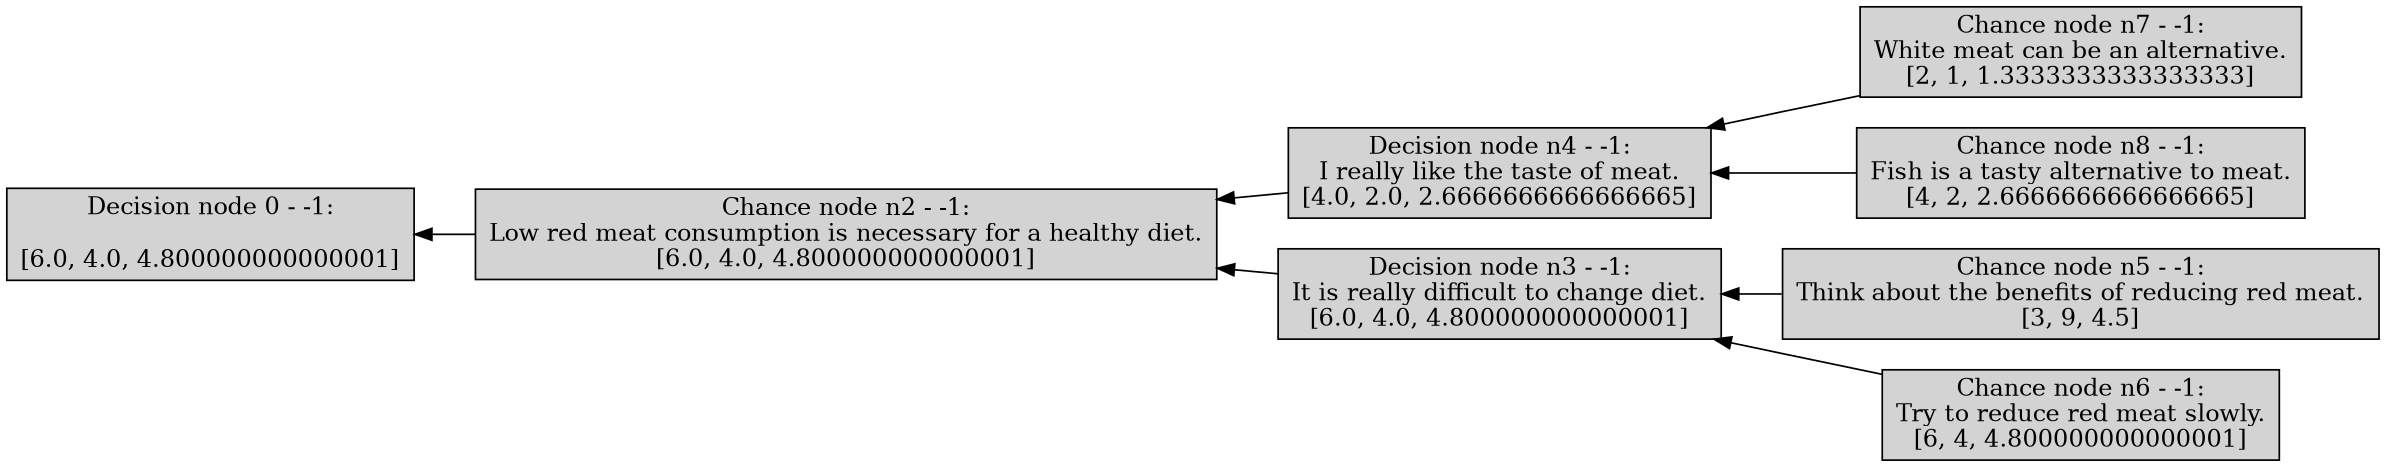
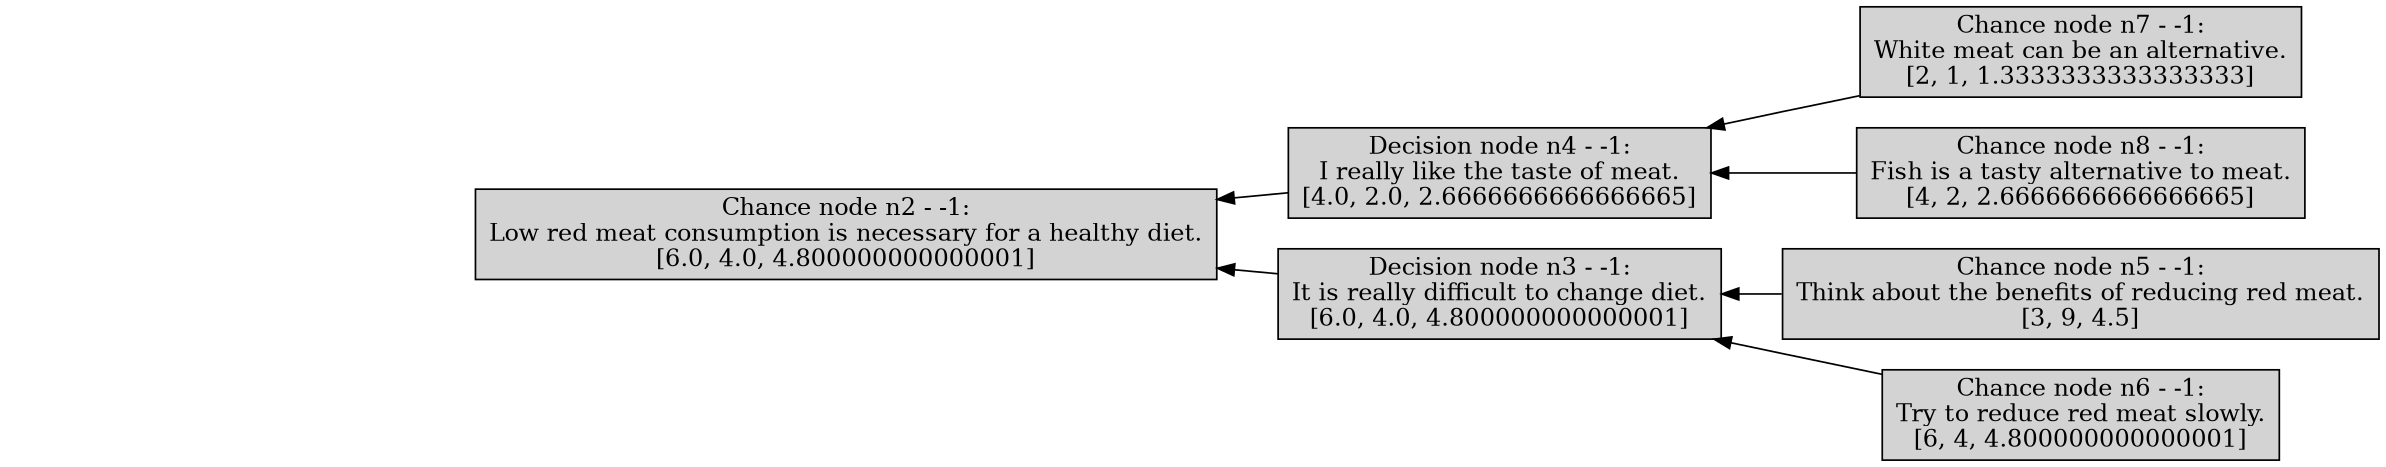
(210, 234) -> none
